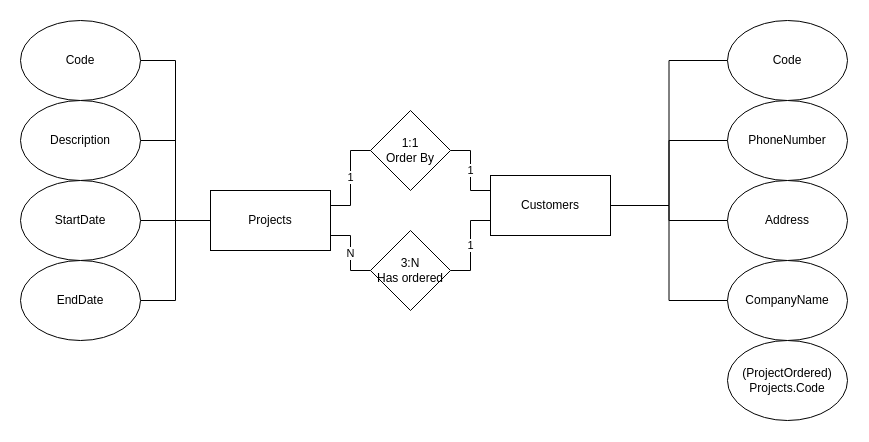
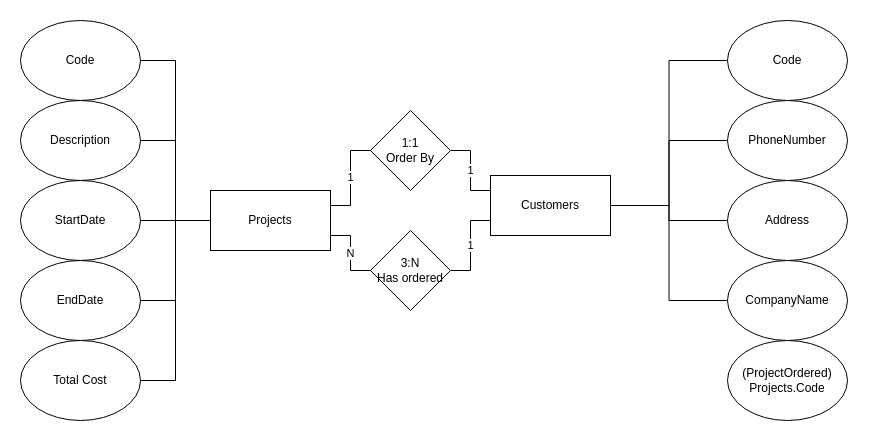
none -> (176, 359)
none -> (81, 381)
